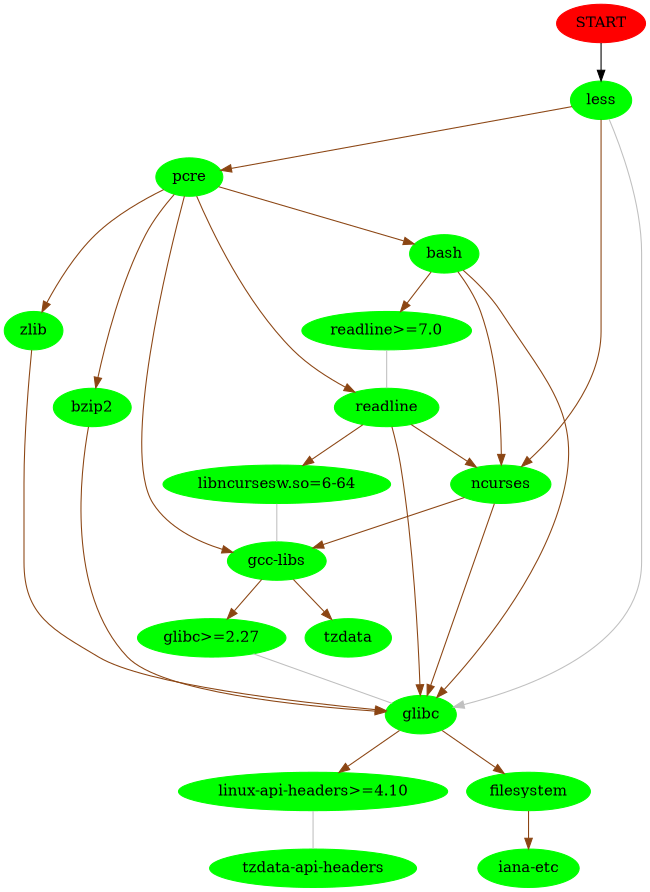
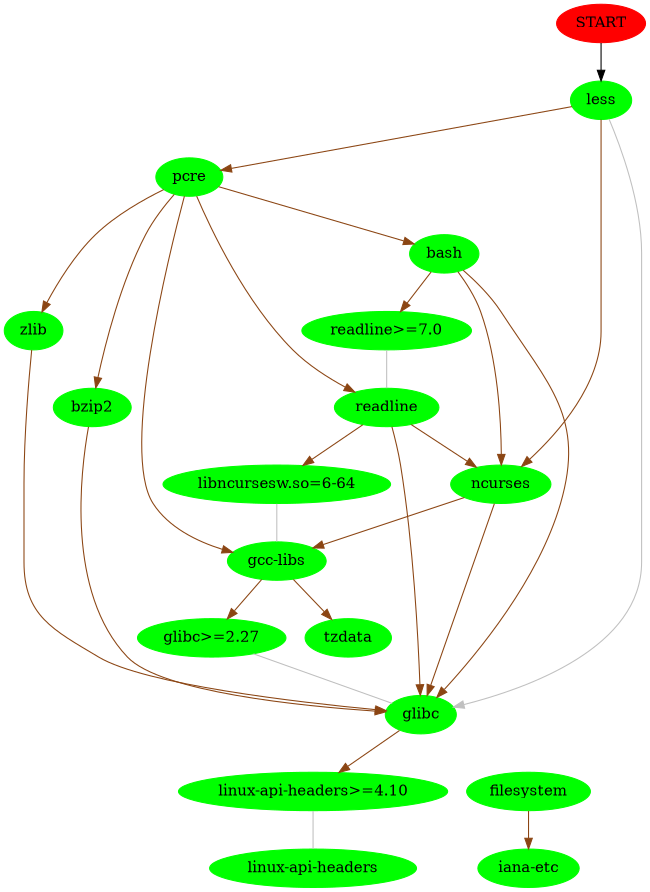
(469, 749) -> none
(313, 868) -> (313, 868)
